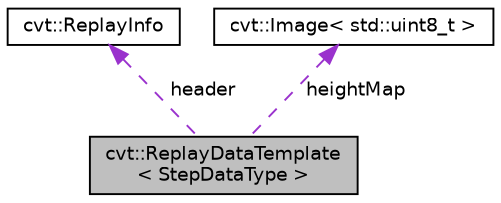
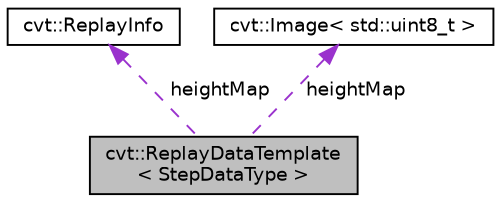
(200, 91) -> (217, 91)
